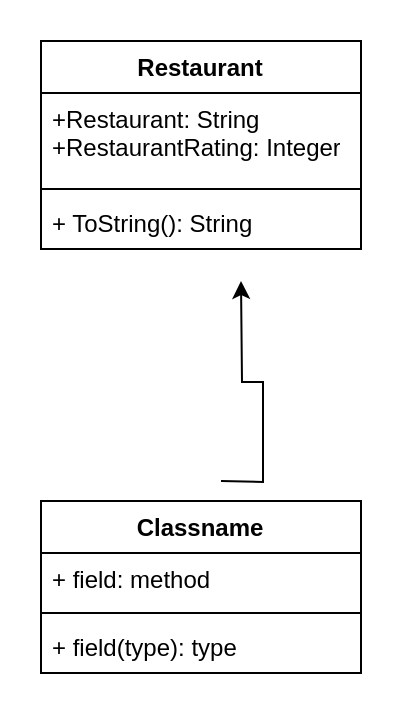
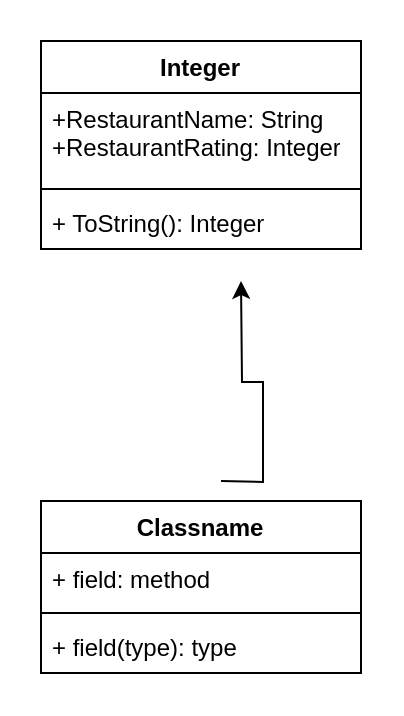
(201, 69) -> (201, 69)
(203, 150) -> (203, 150)
(172, 225) -> (182, 225)
